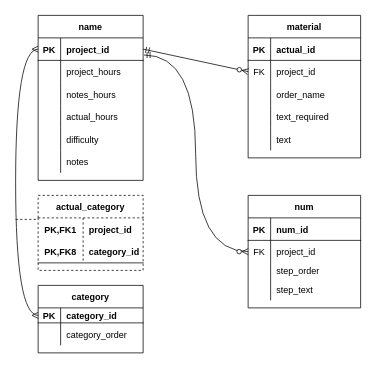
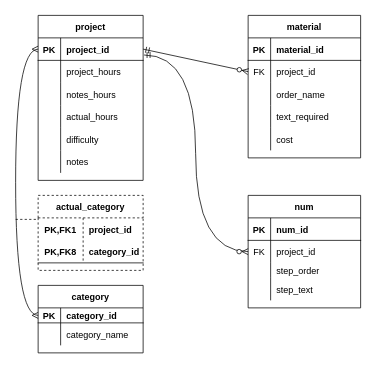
(90, 27) -> (90, 27)
(296, 50) -> (300, 50)
(286, 140) -> (286, 140)
(101, 335) -> (99, 335)
